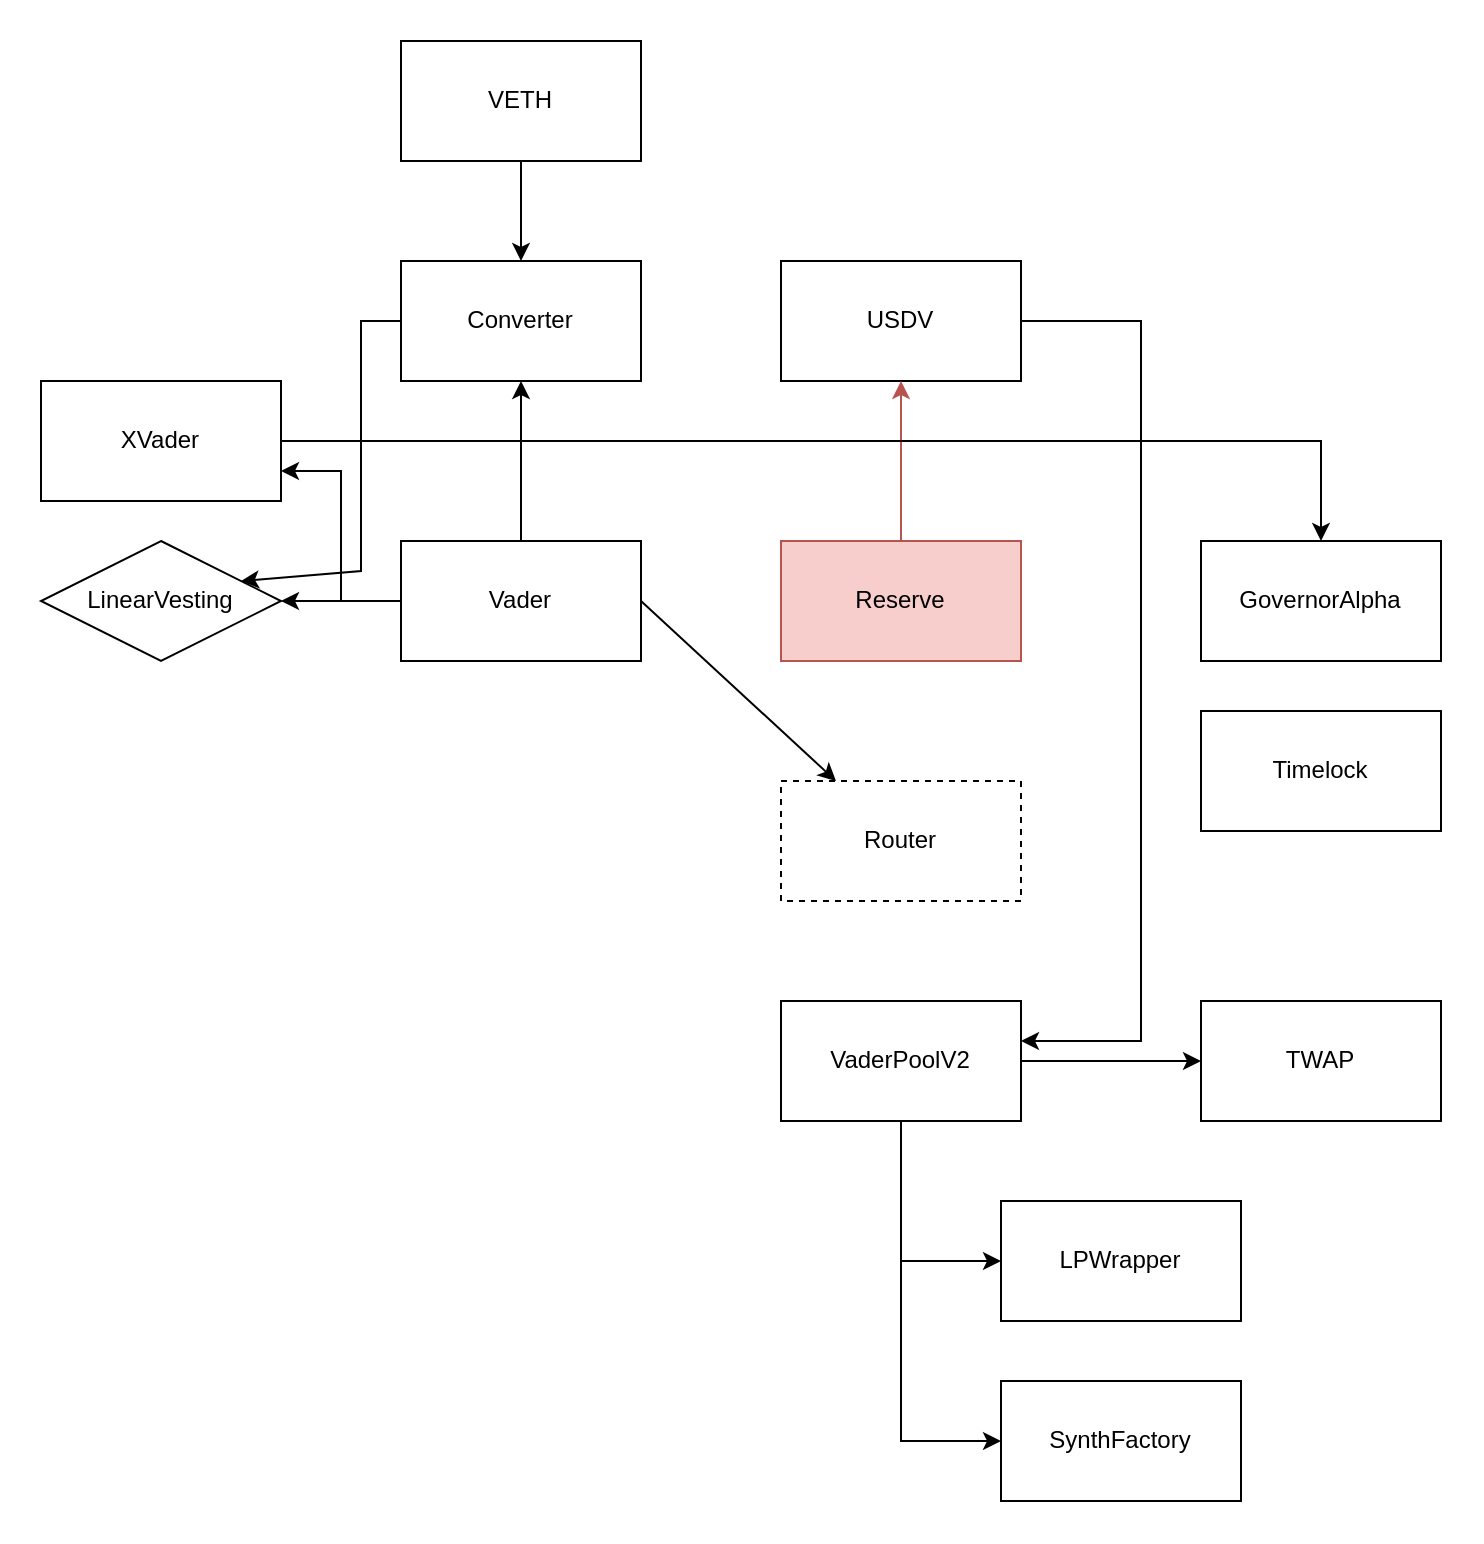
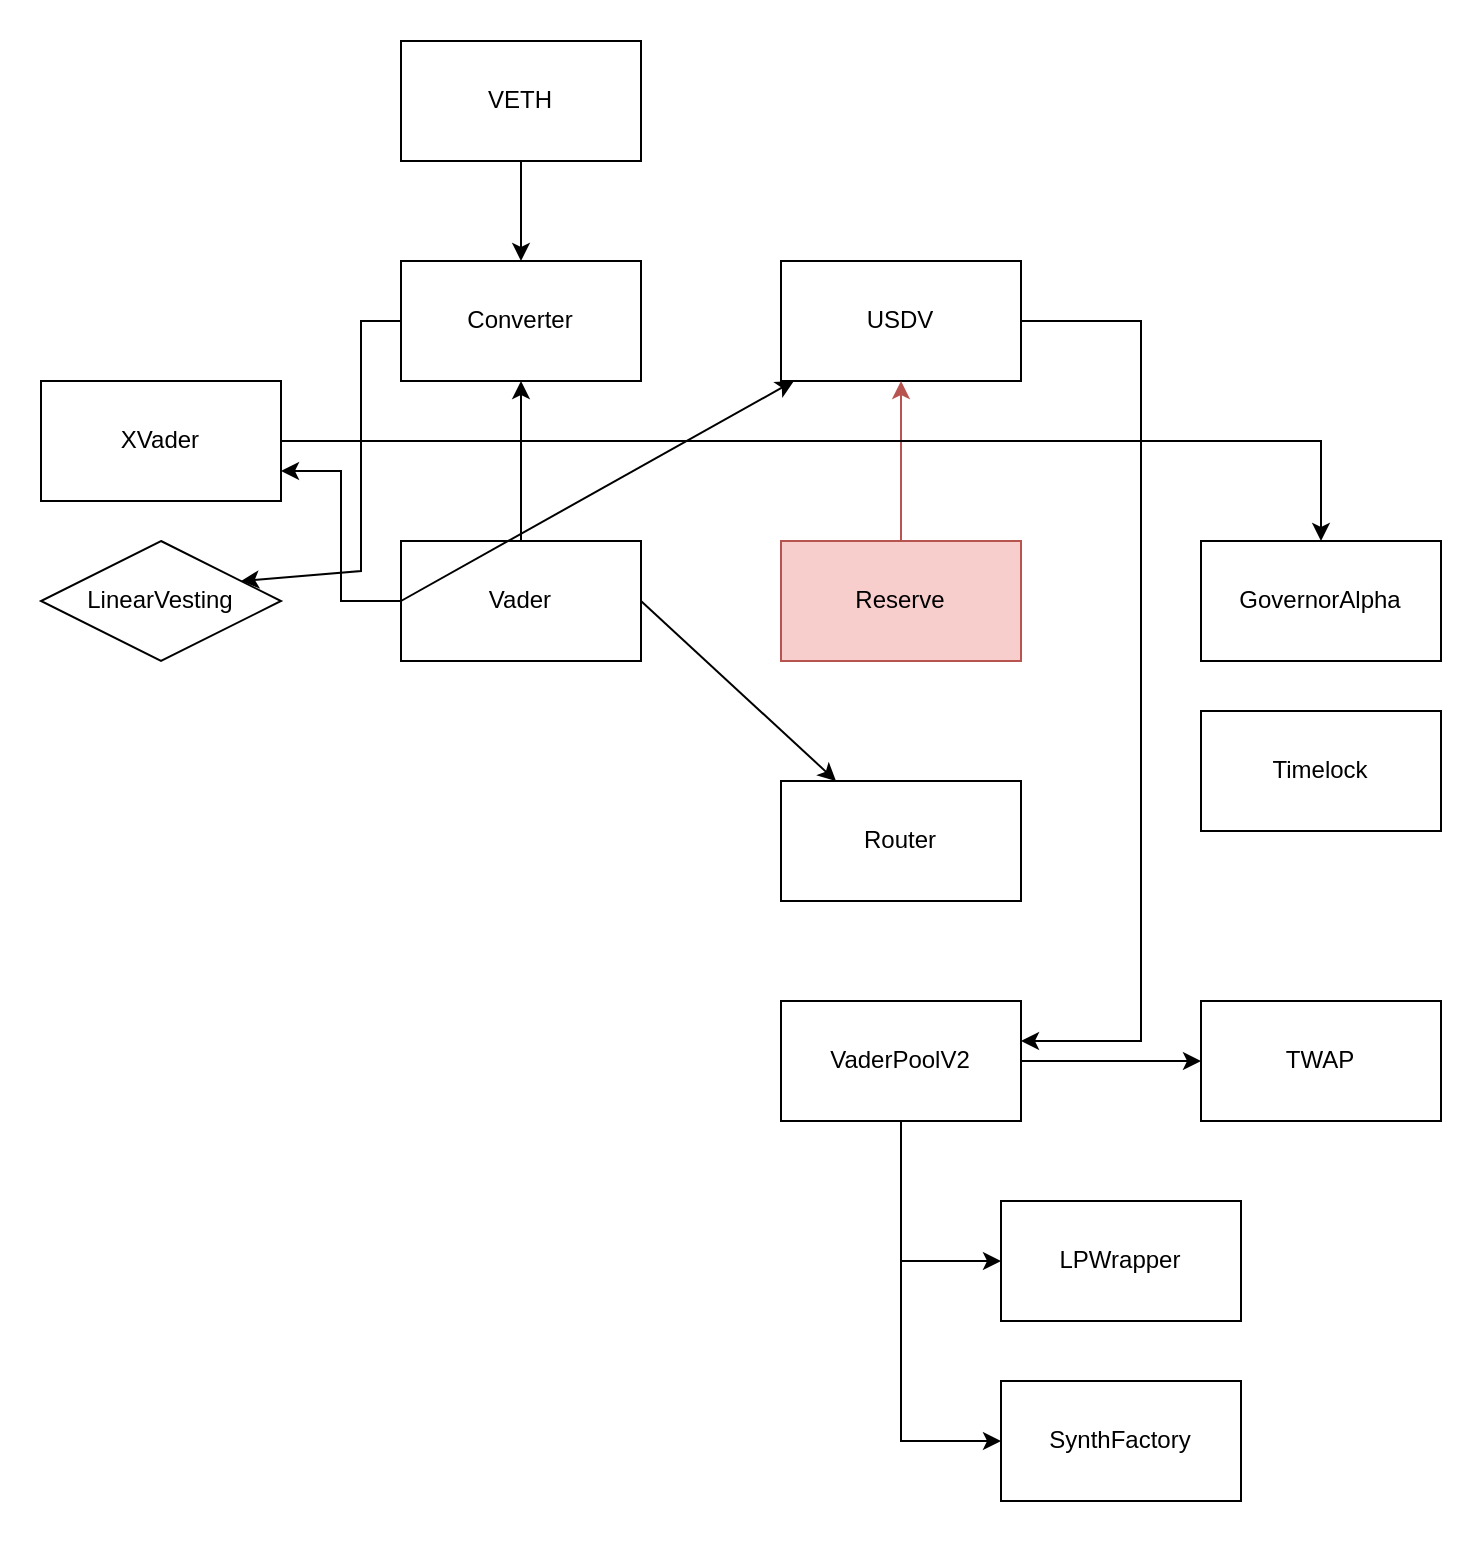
(316, 601) -> (602, 488)
(901, 841) -> (901, 841)
